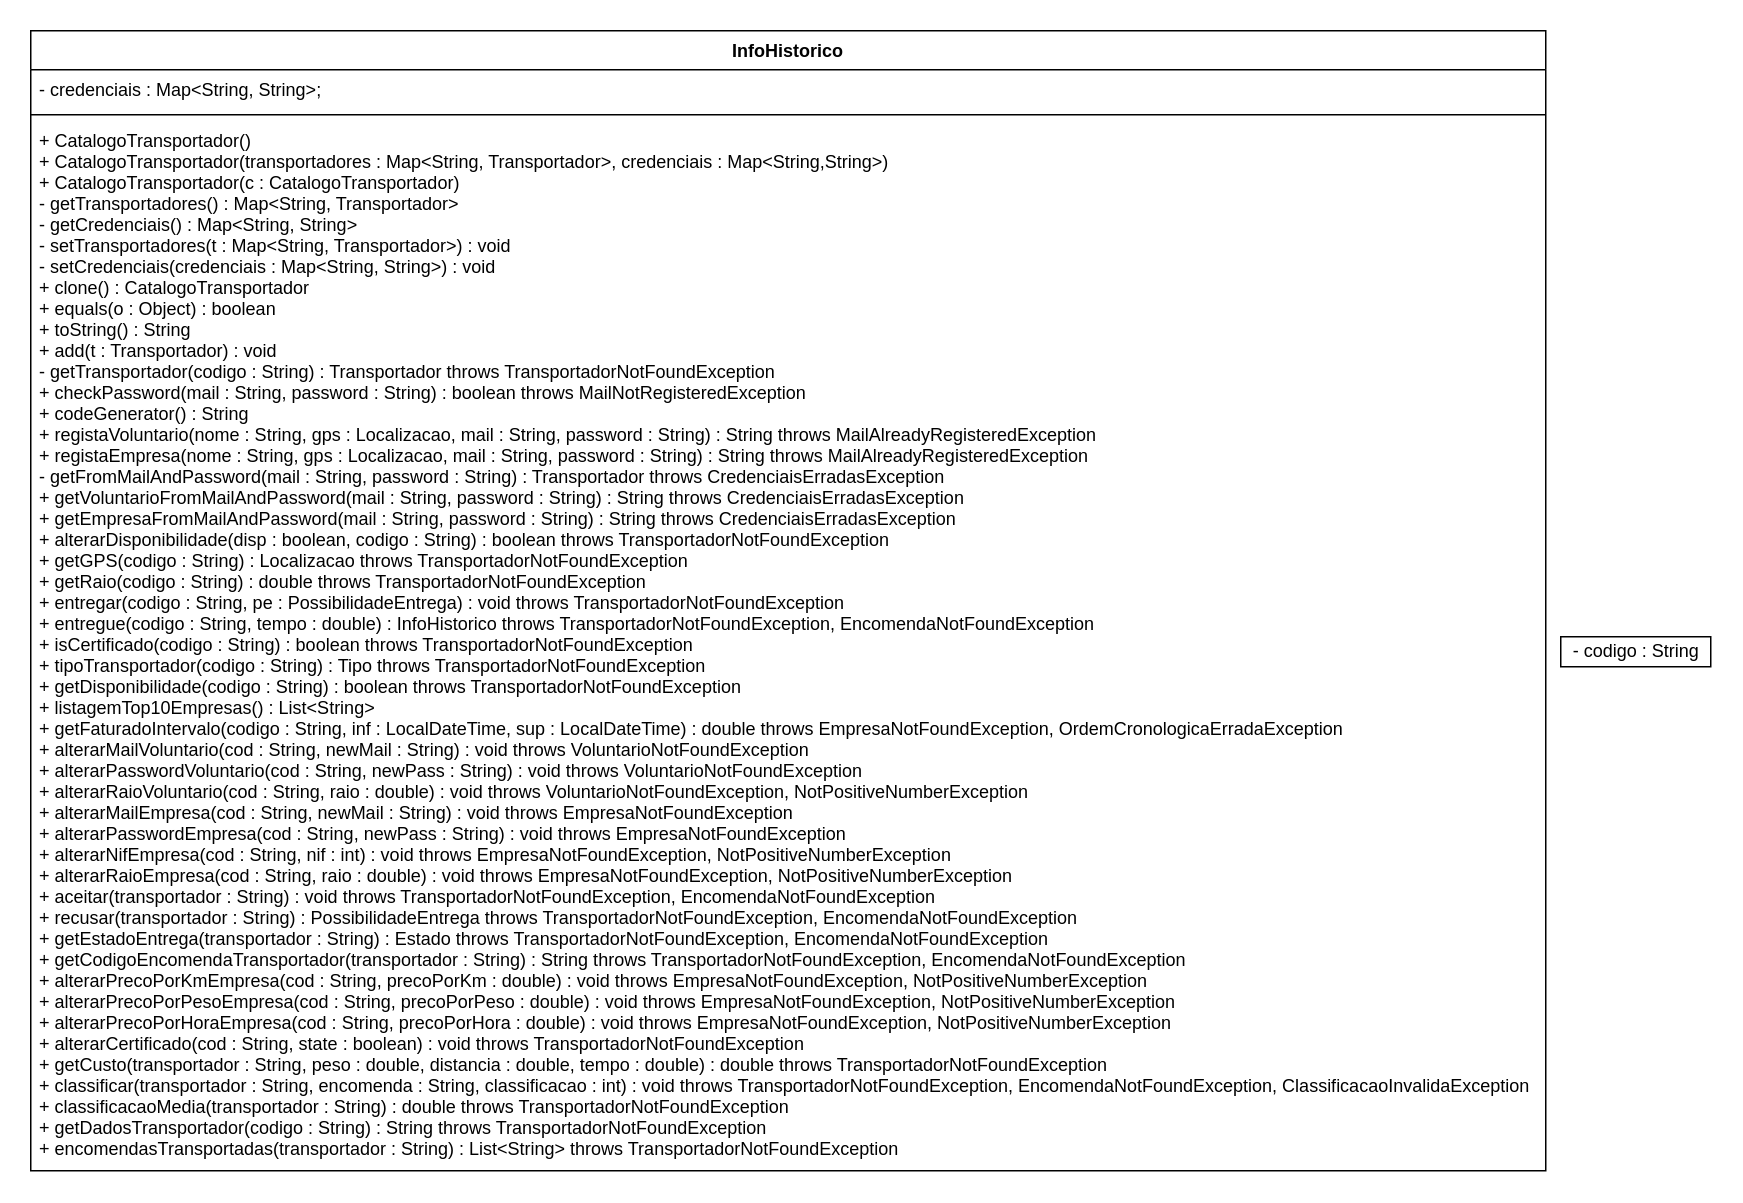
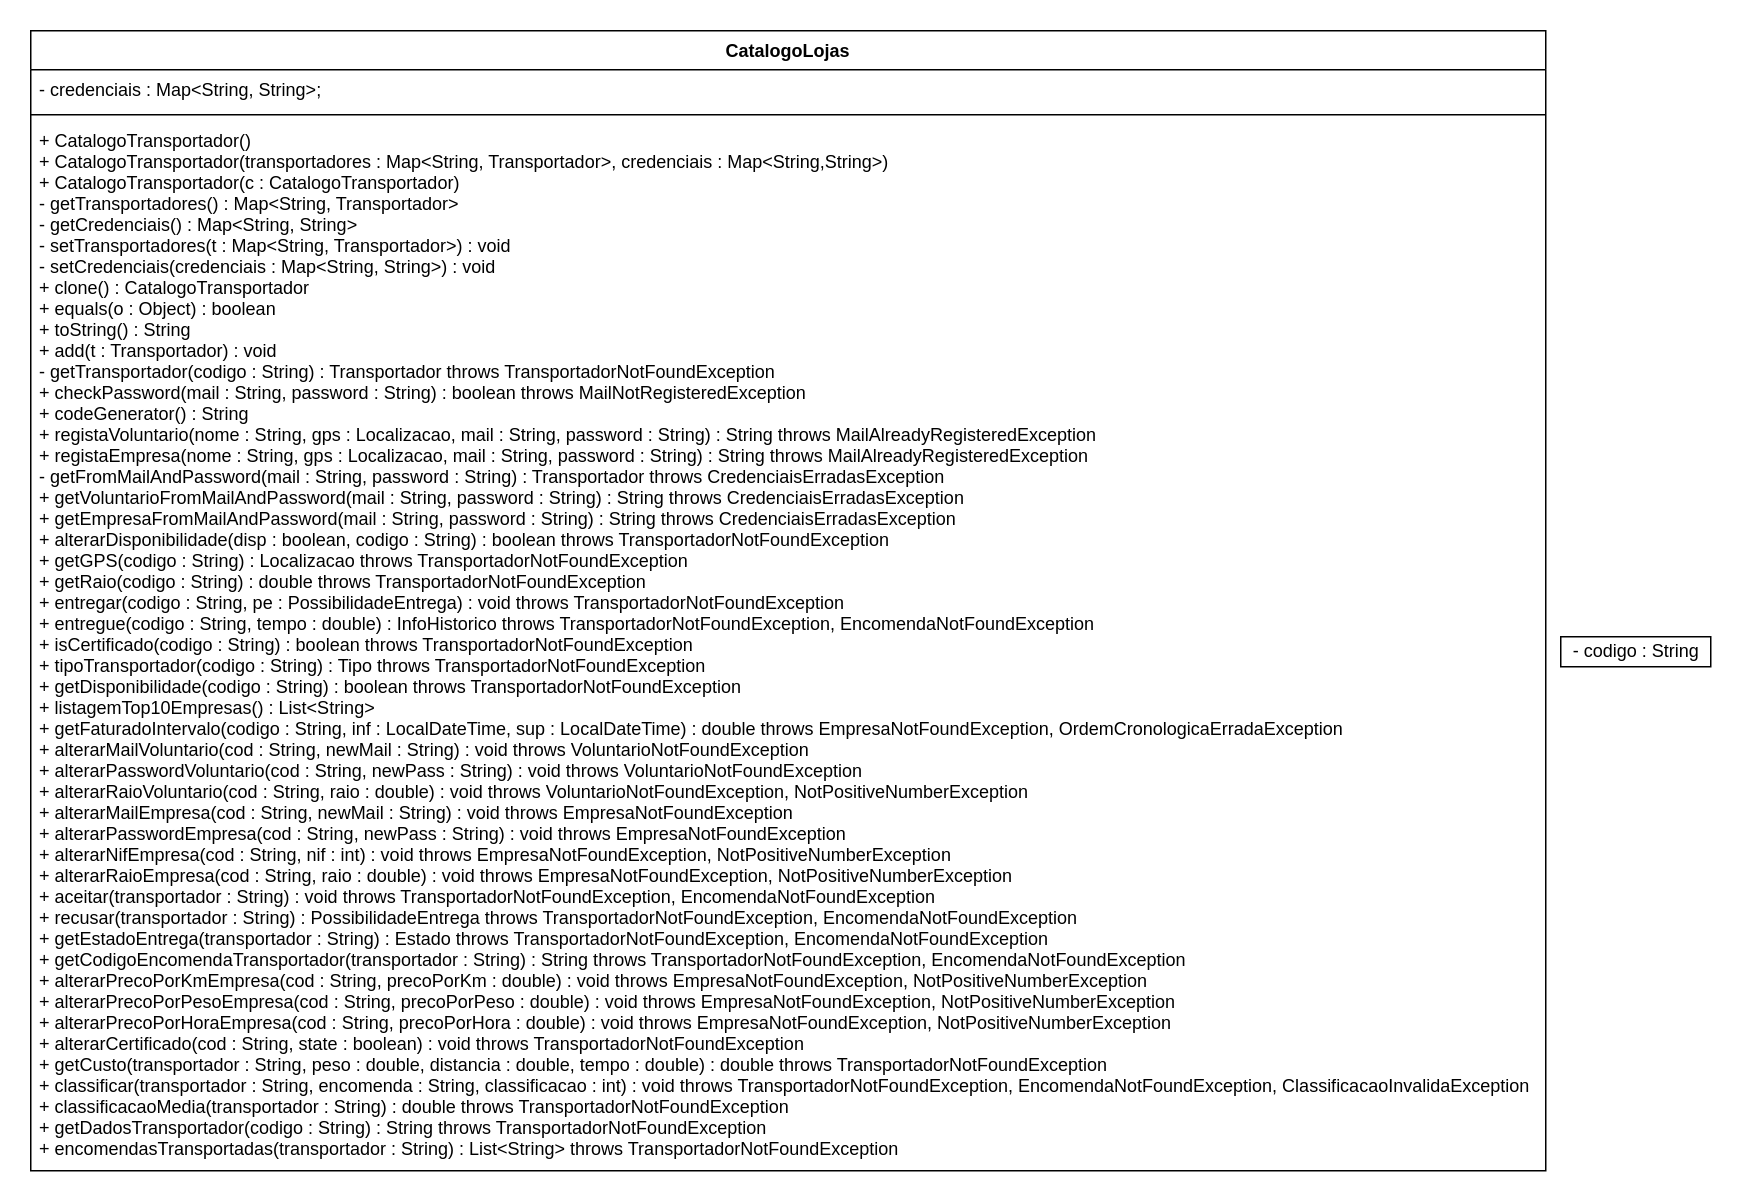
(788, 51) -> (788, 51)
